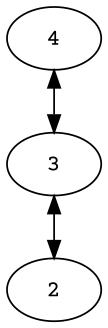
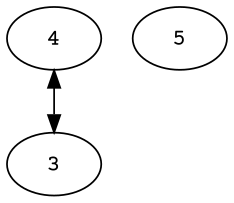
none -> (180, 38)
(54, 290) -> none
